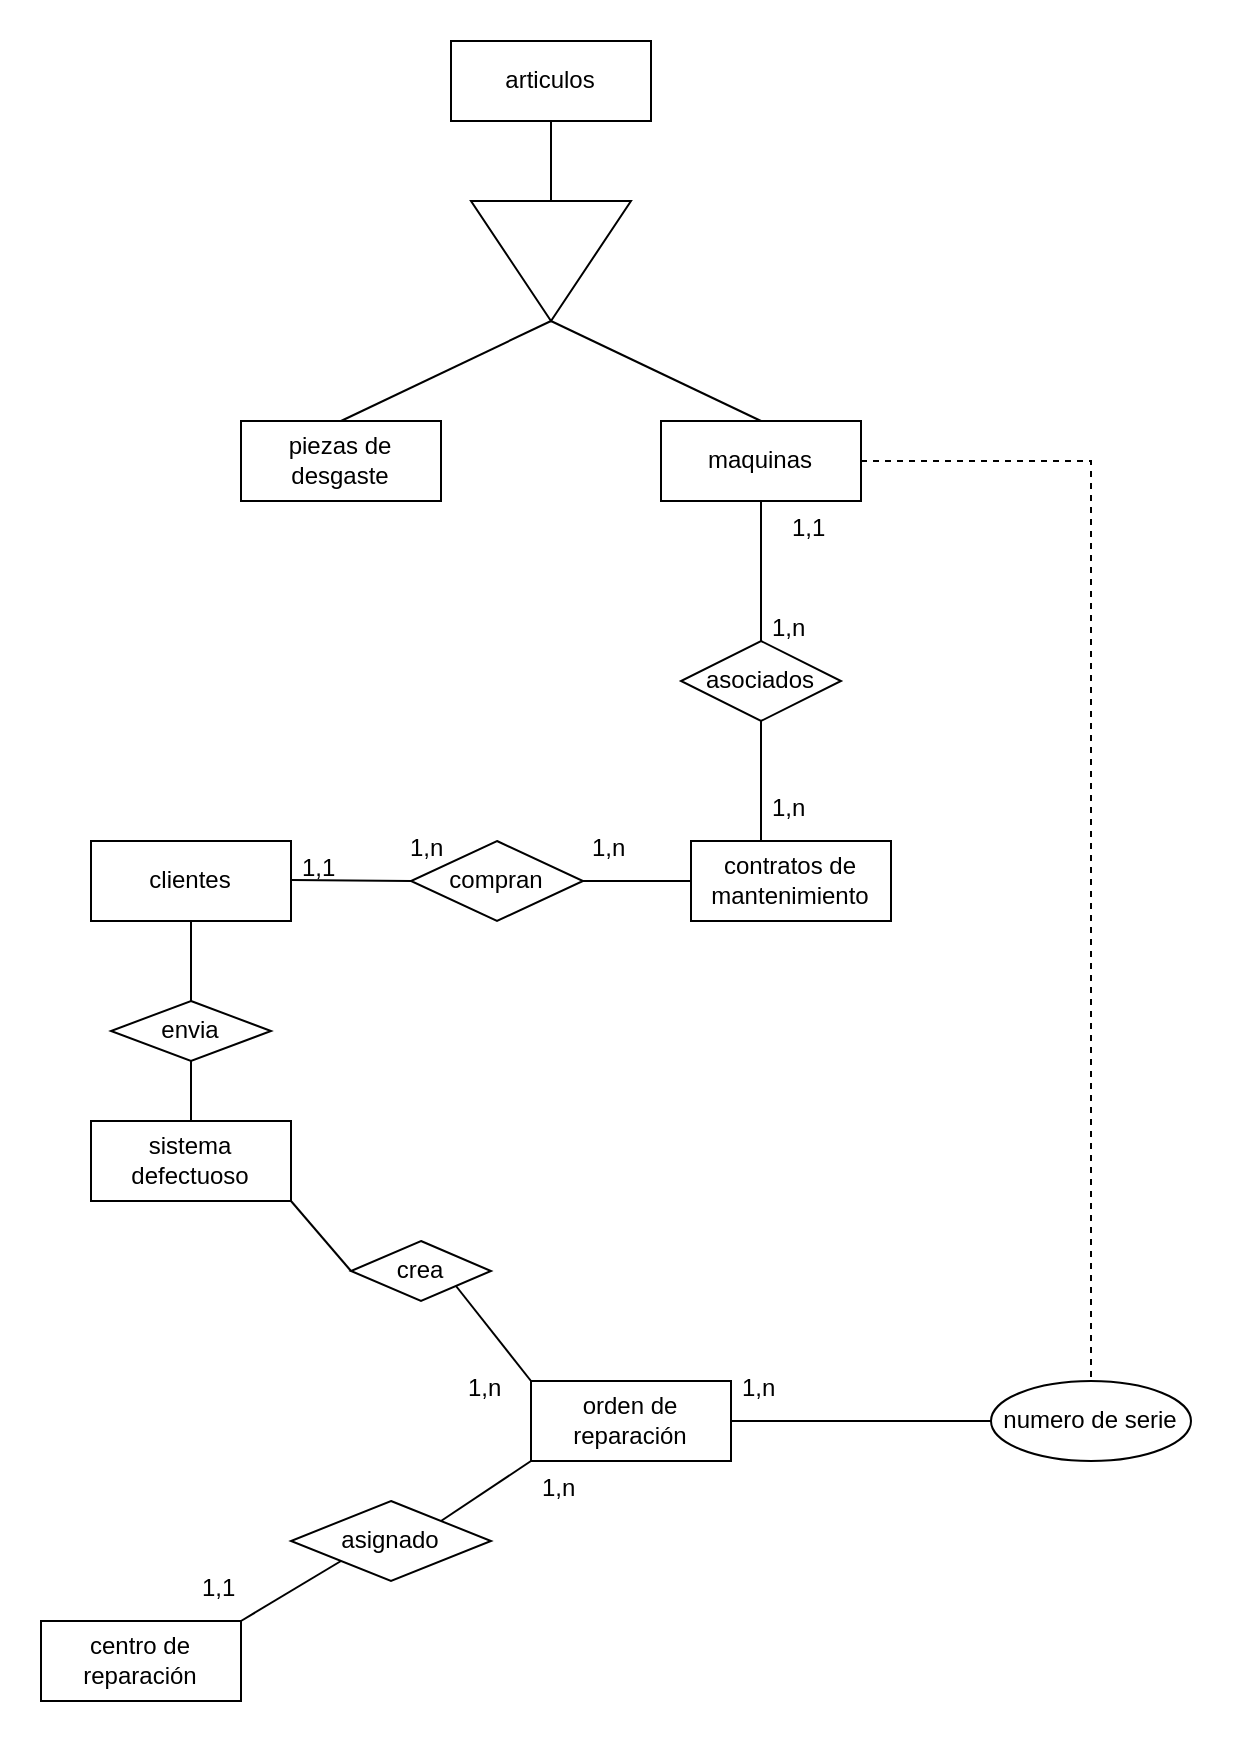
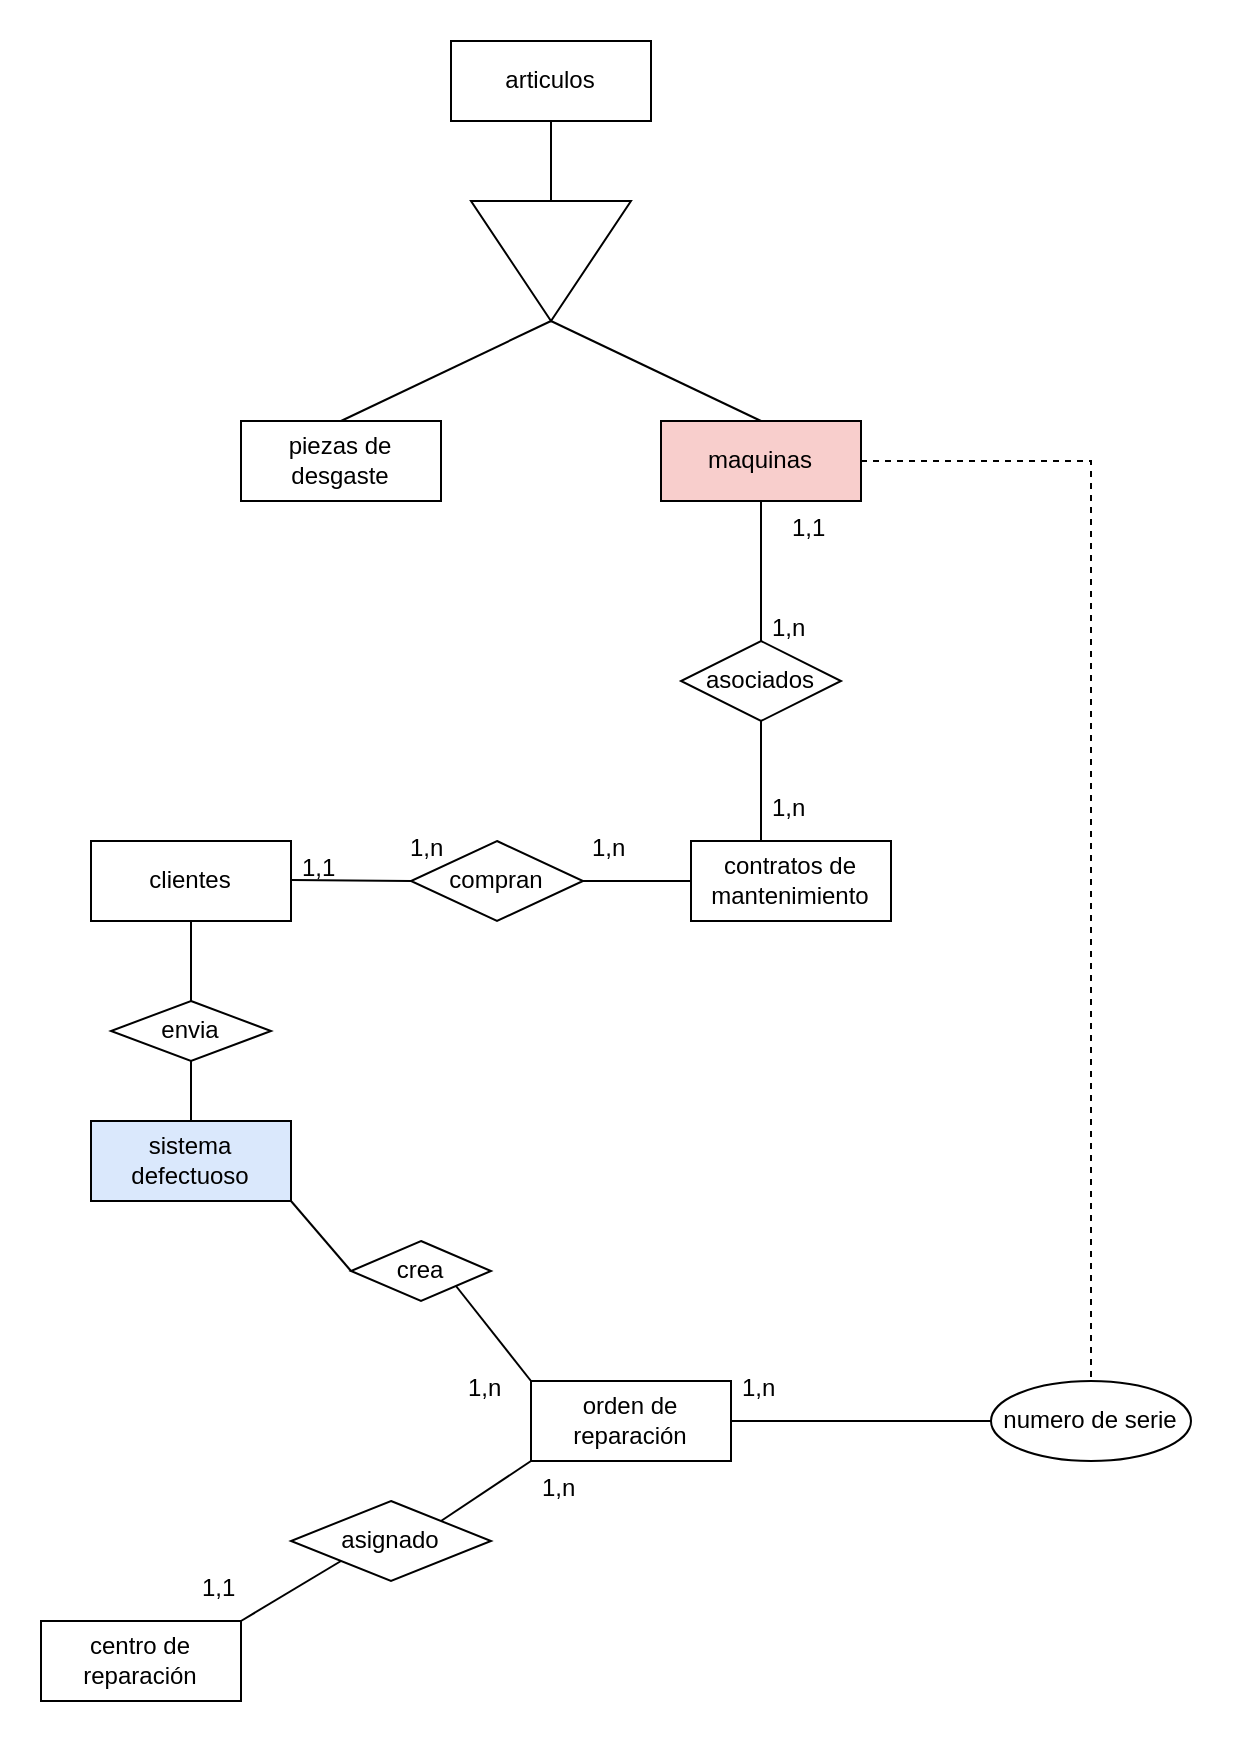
(761, 461) -> (761, 461)
(191, 1161) -> (191, 1161)
